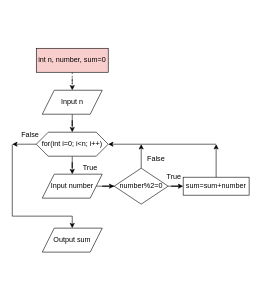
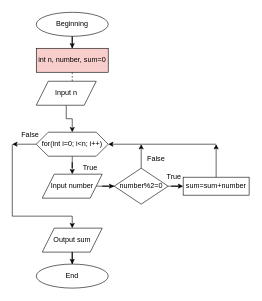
none -> (72, 24)
none -> (72, 44)
(72, 102) -> (66, 93)
none -> (72, 260)
none -> (72, 276)
